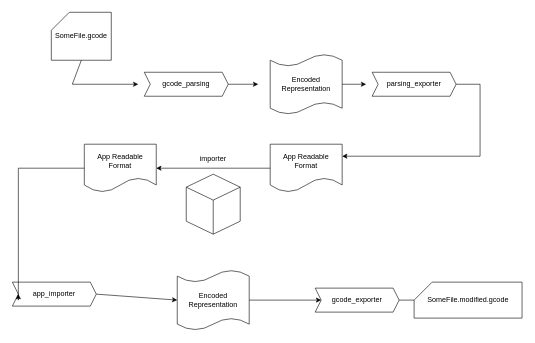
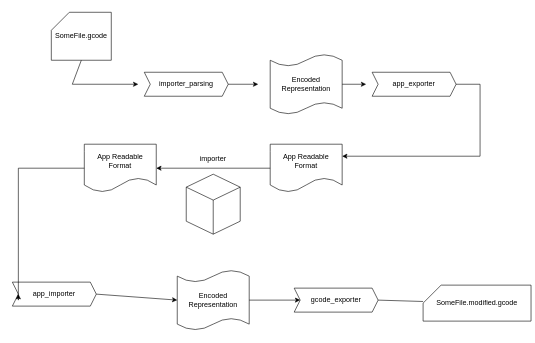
(186, 84) -> (186, 84)
(414, 84) -> (414, 84)
(357, 300) -> (336, 300)
(468, 300) -> (477, 303)
